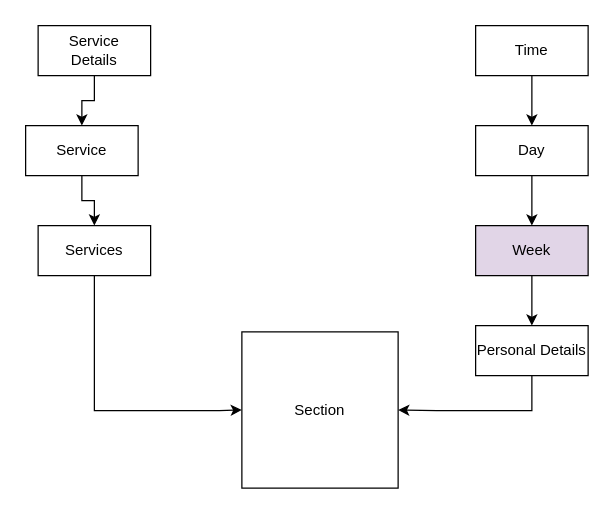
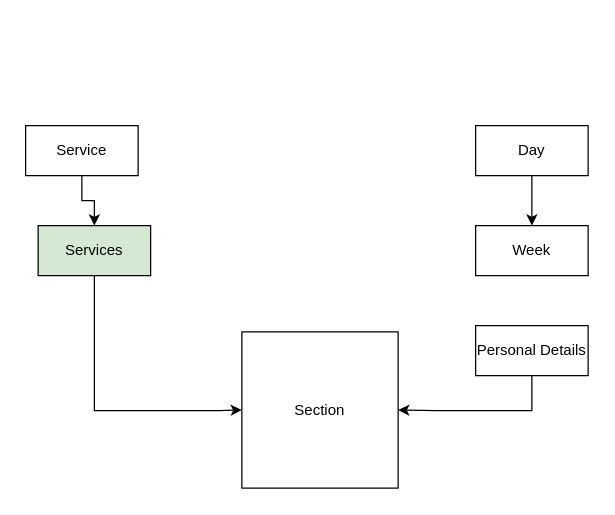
(94, 51) -> none
(532, 51) -> none
(532, 97) -> none
(92, 101) -> none
(94, 251) -> (94, 251)
(532, 251) -> (532, 251)
(532, 297) -> none
